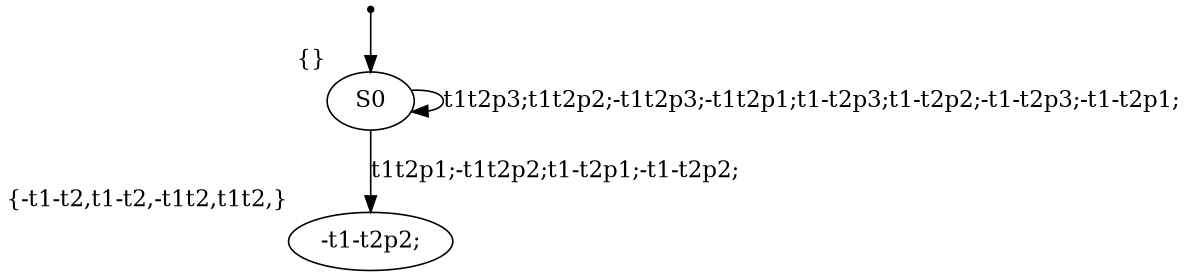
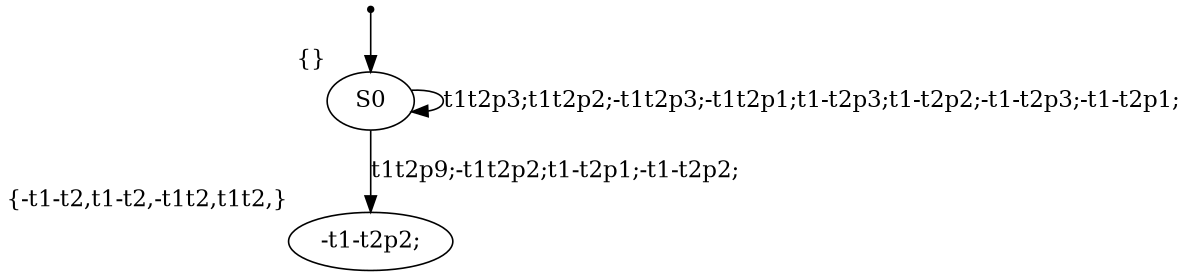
(556, 171) -> (556, 171)
